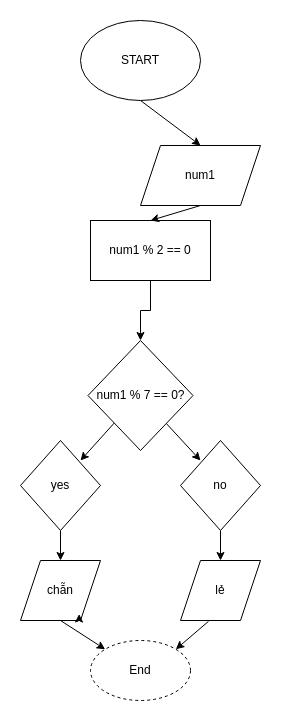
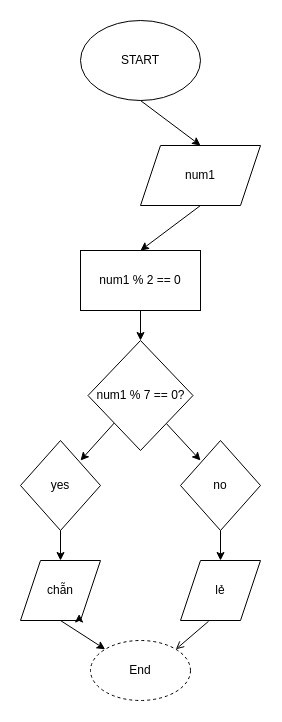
(151, 251) -> (141, 281)
(182, 644) -> (181, 645)
